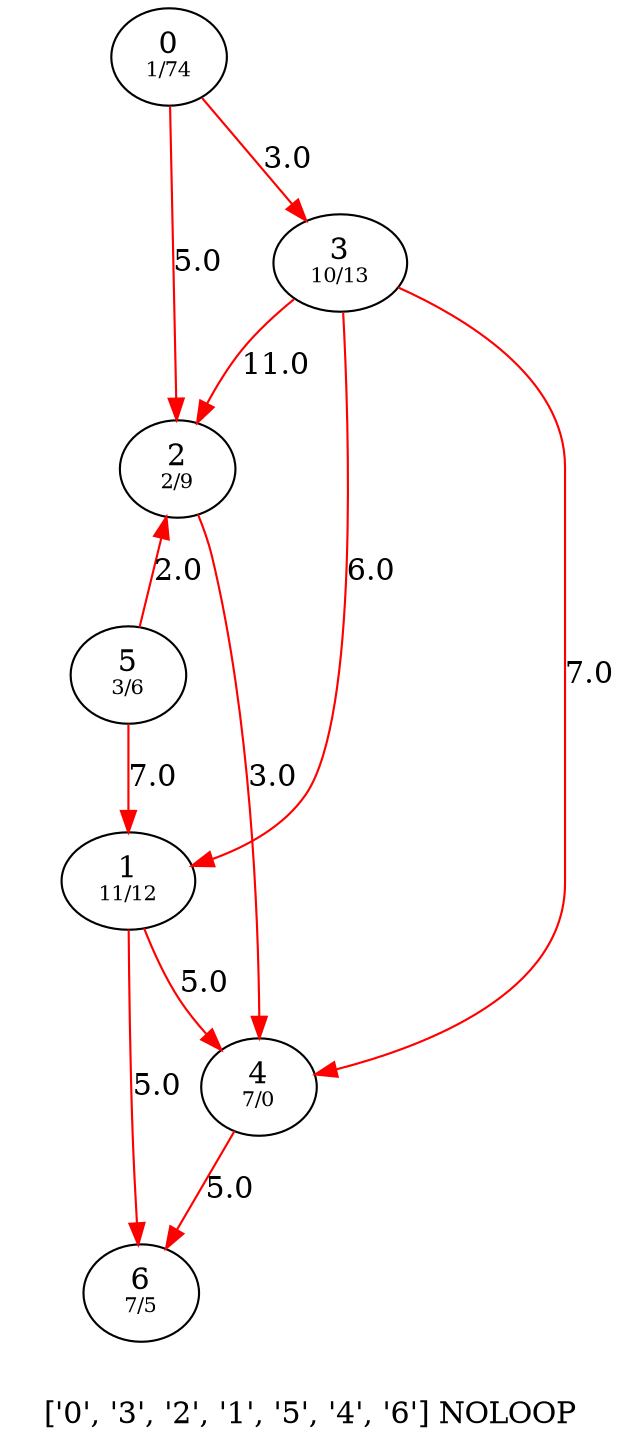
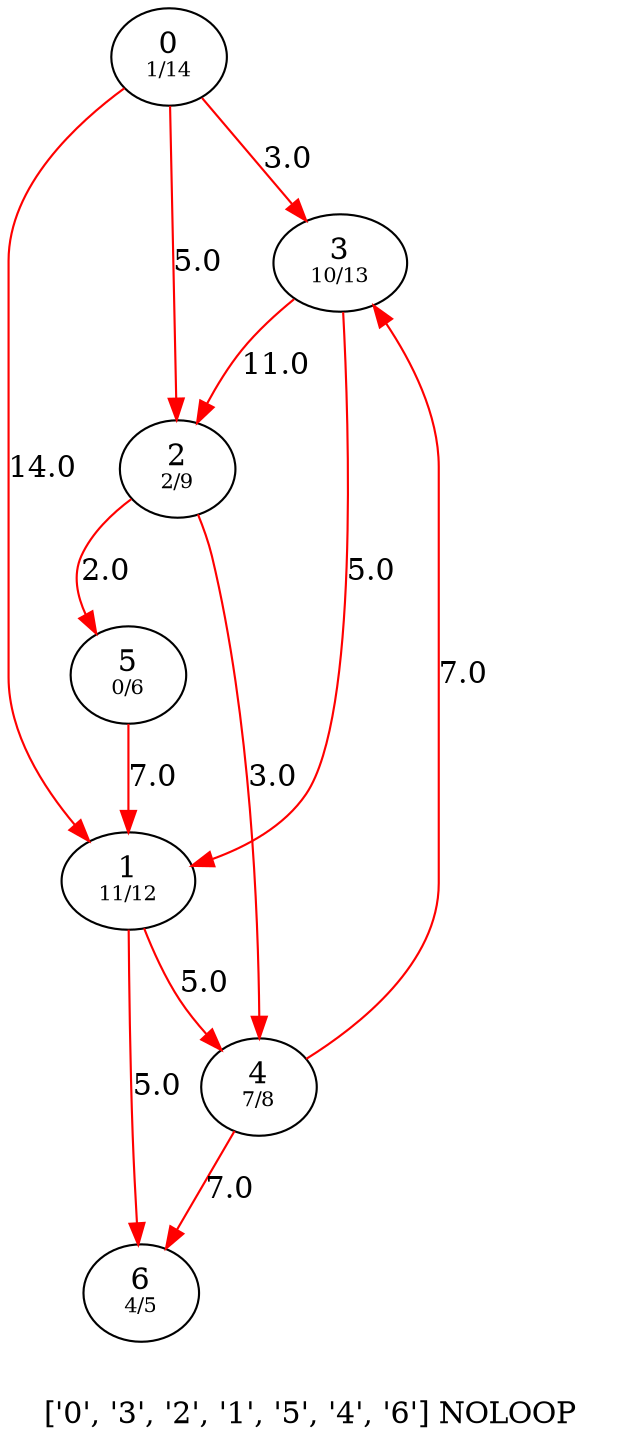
(169, 70) -> (169, 70)
none -> (9, 444)
(371, 572) -> (371, 572)
(150, 583) -> (85, 549)
(128, 688) -> (128, 688)
(565, 704) -> (439, 712)
(259, 1100) -> (259, 1100)
(230, 1190) -> (230, 1190)
(141, 1306) -> (141, 1306)
